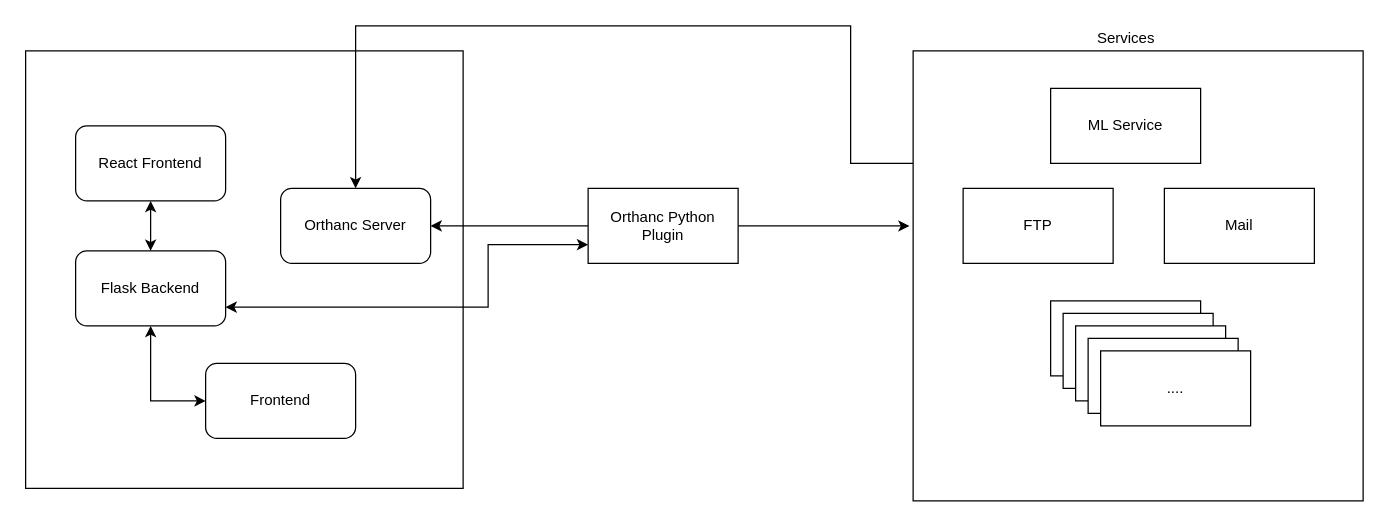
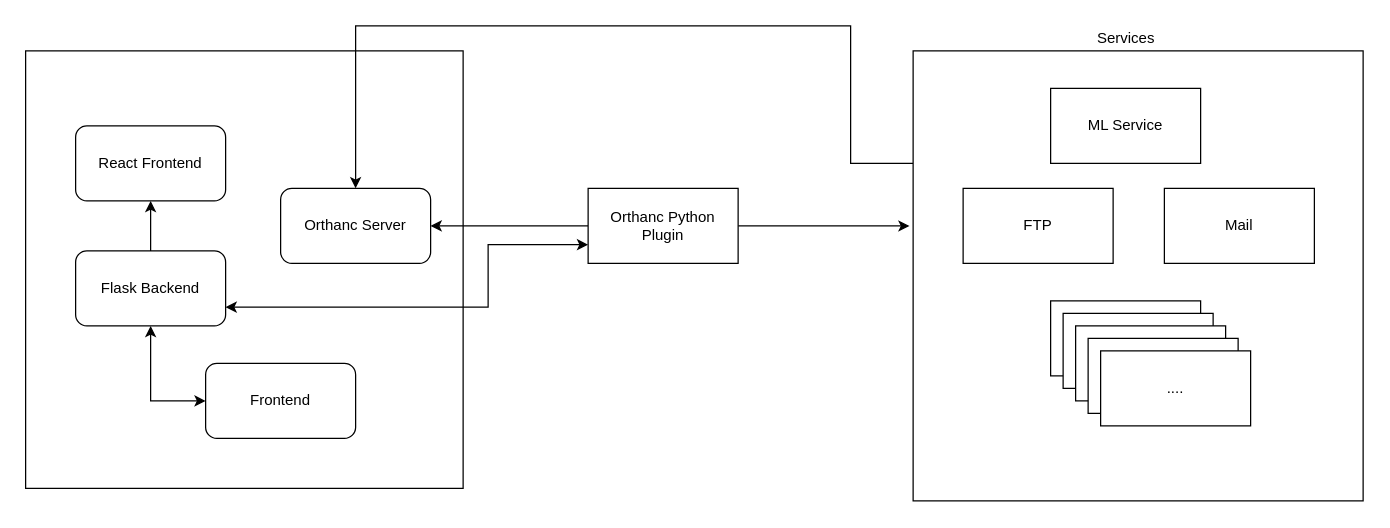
(151, 241) -> (151, 244)
